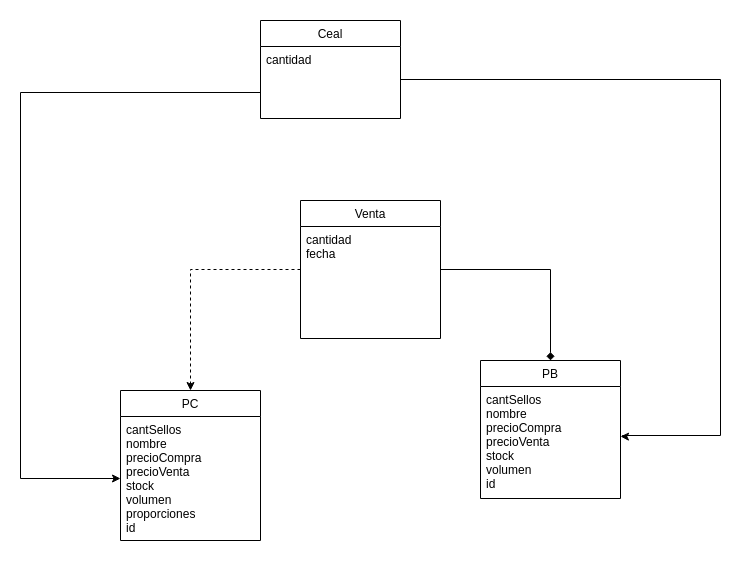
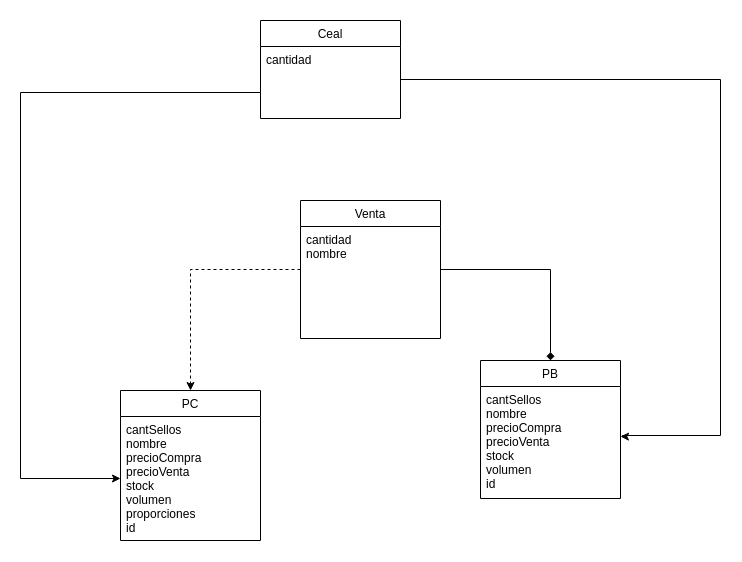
(331, 240) -> (331, 240)
